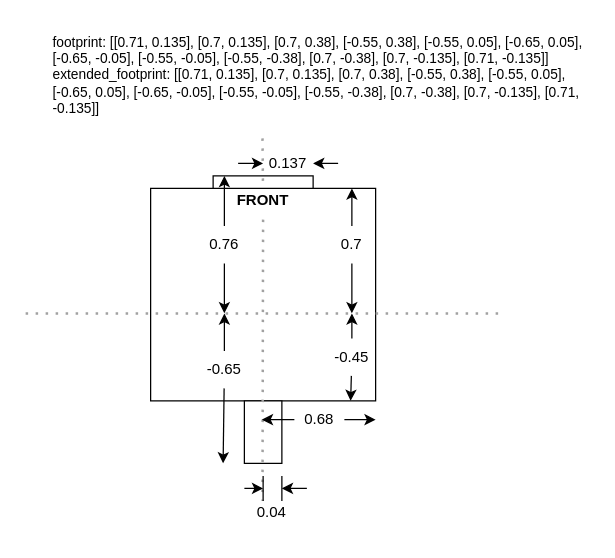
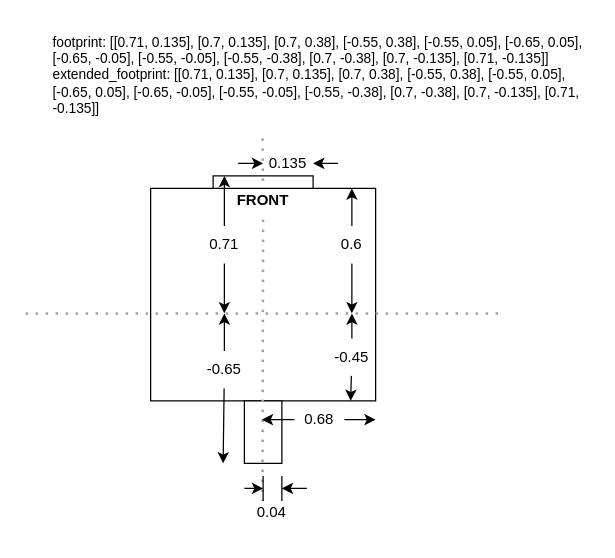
(288, 163) -> (288, 163)
(224, 244) -> (224, 244)
(352, 244) -> (352, 244)
